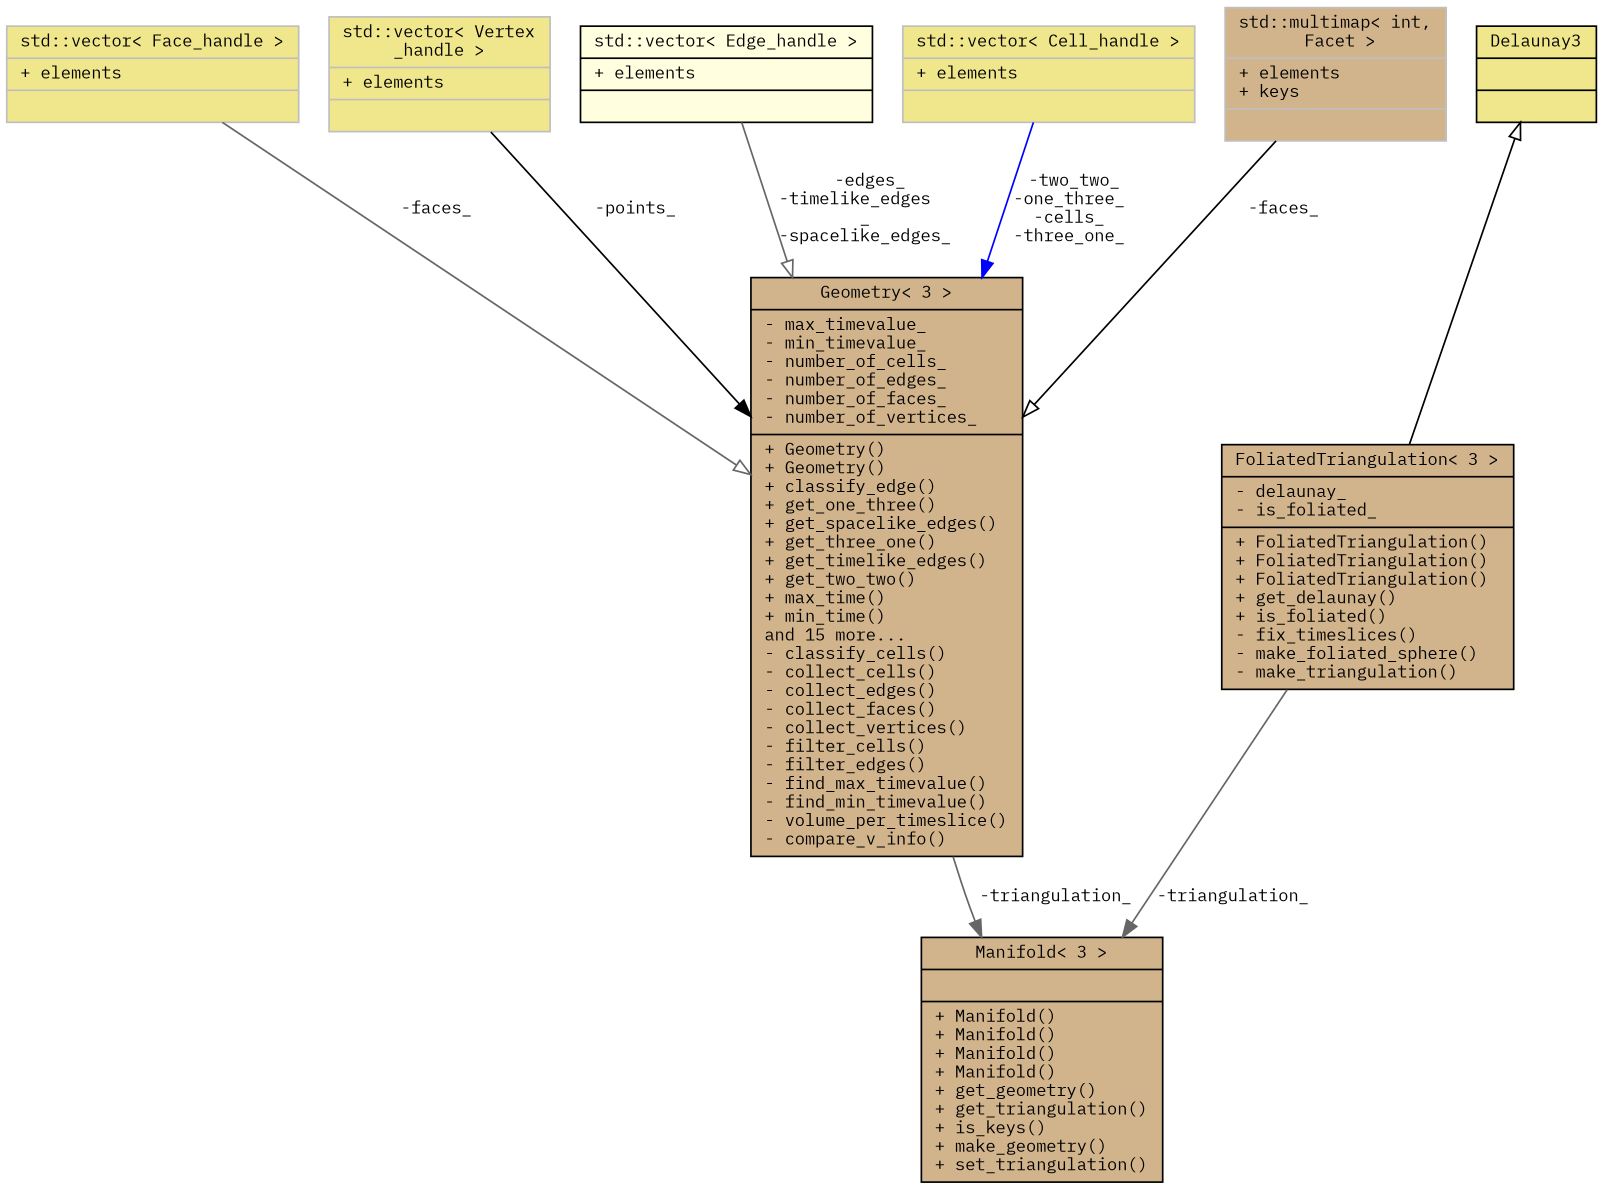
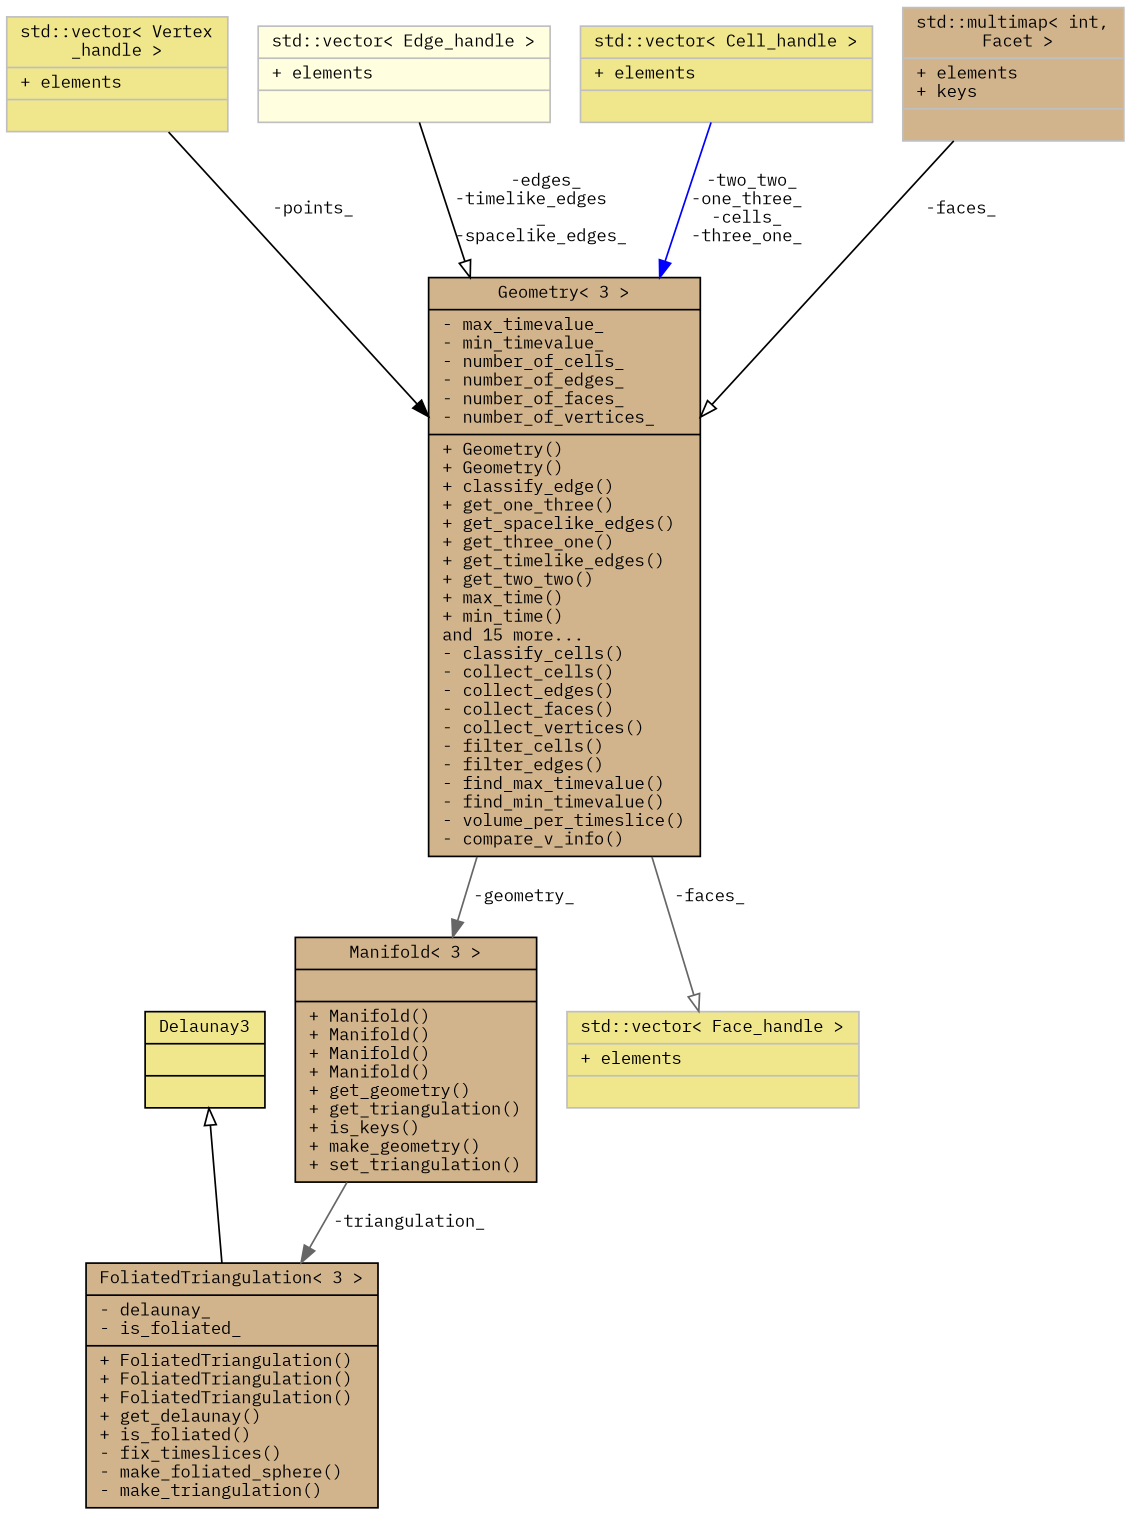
(726, 74) -> (404, 74)
(764, 192) -> (442, 192)
(479, 294) -> (673, 926)
(1210, 806) -> (328, 1215)
(1051, 897) -> (520, 897)
